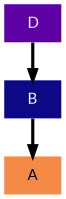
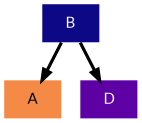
(33, 56) -> (87, 57)
